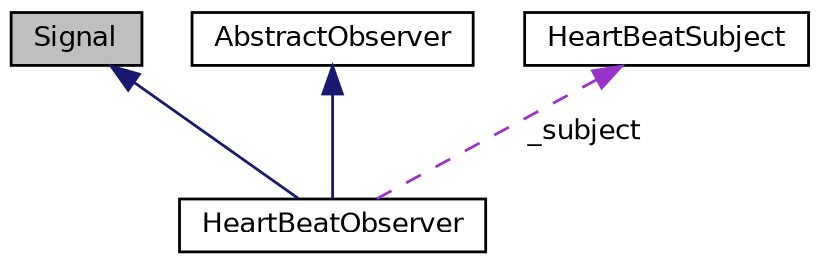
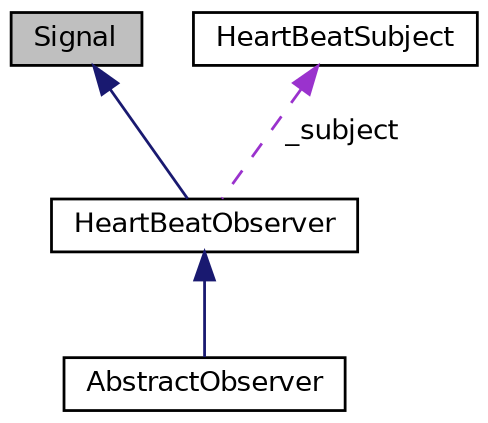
(333, 147) -> (205, 319)
